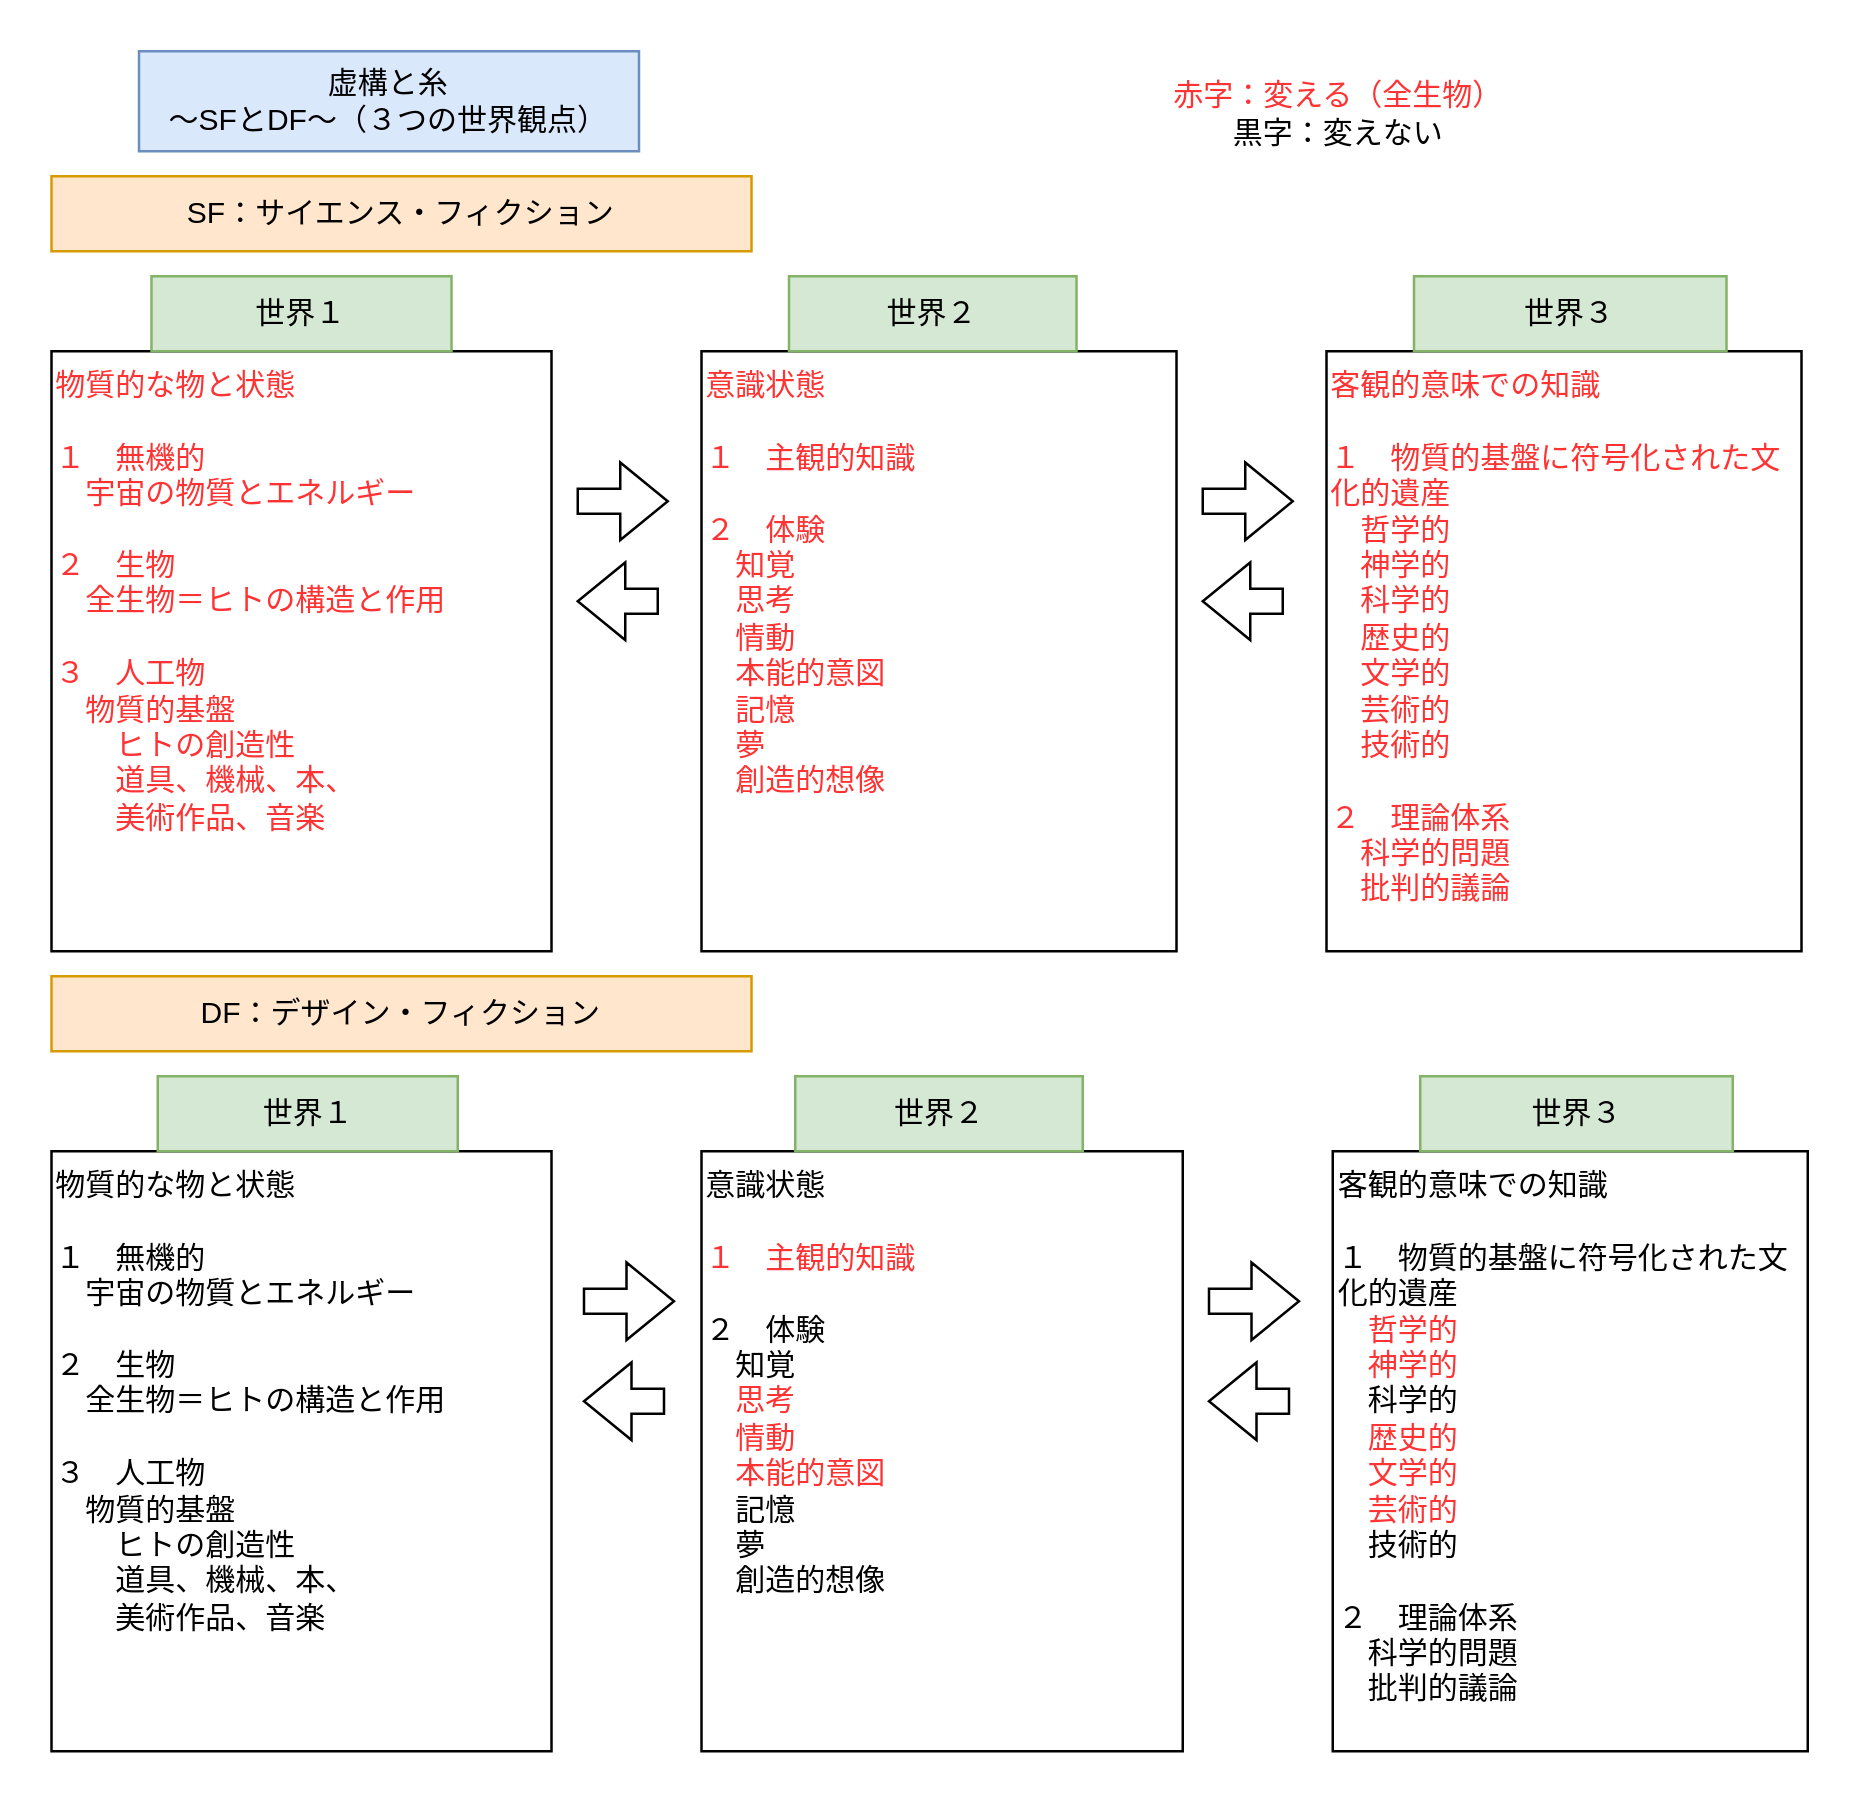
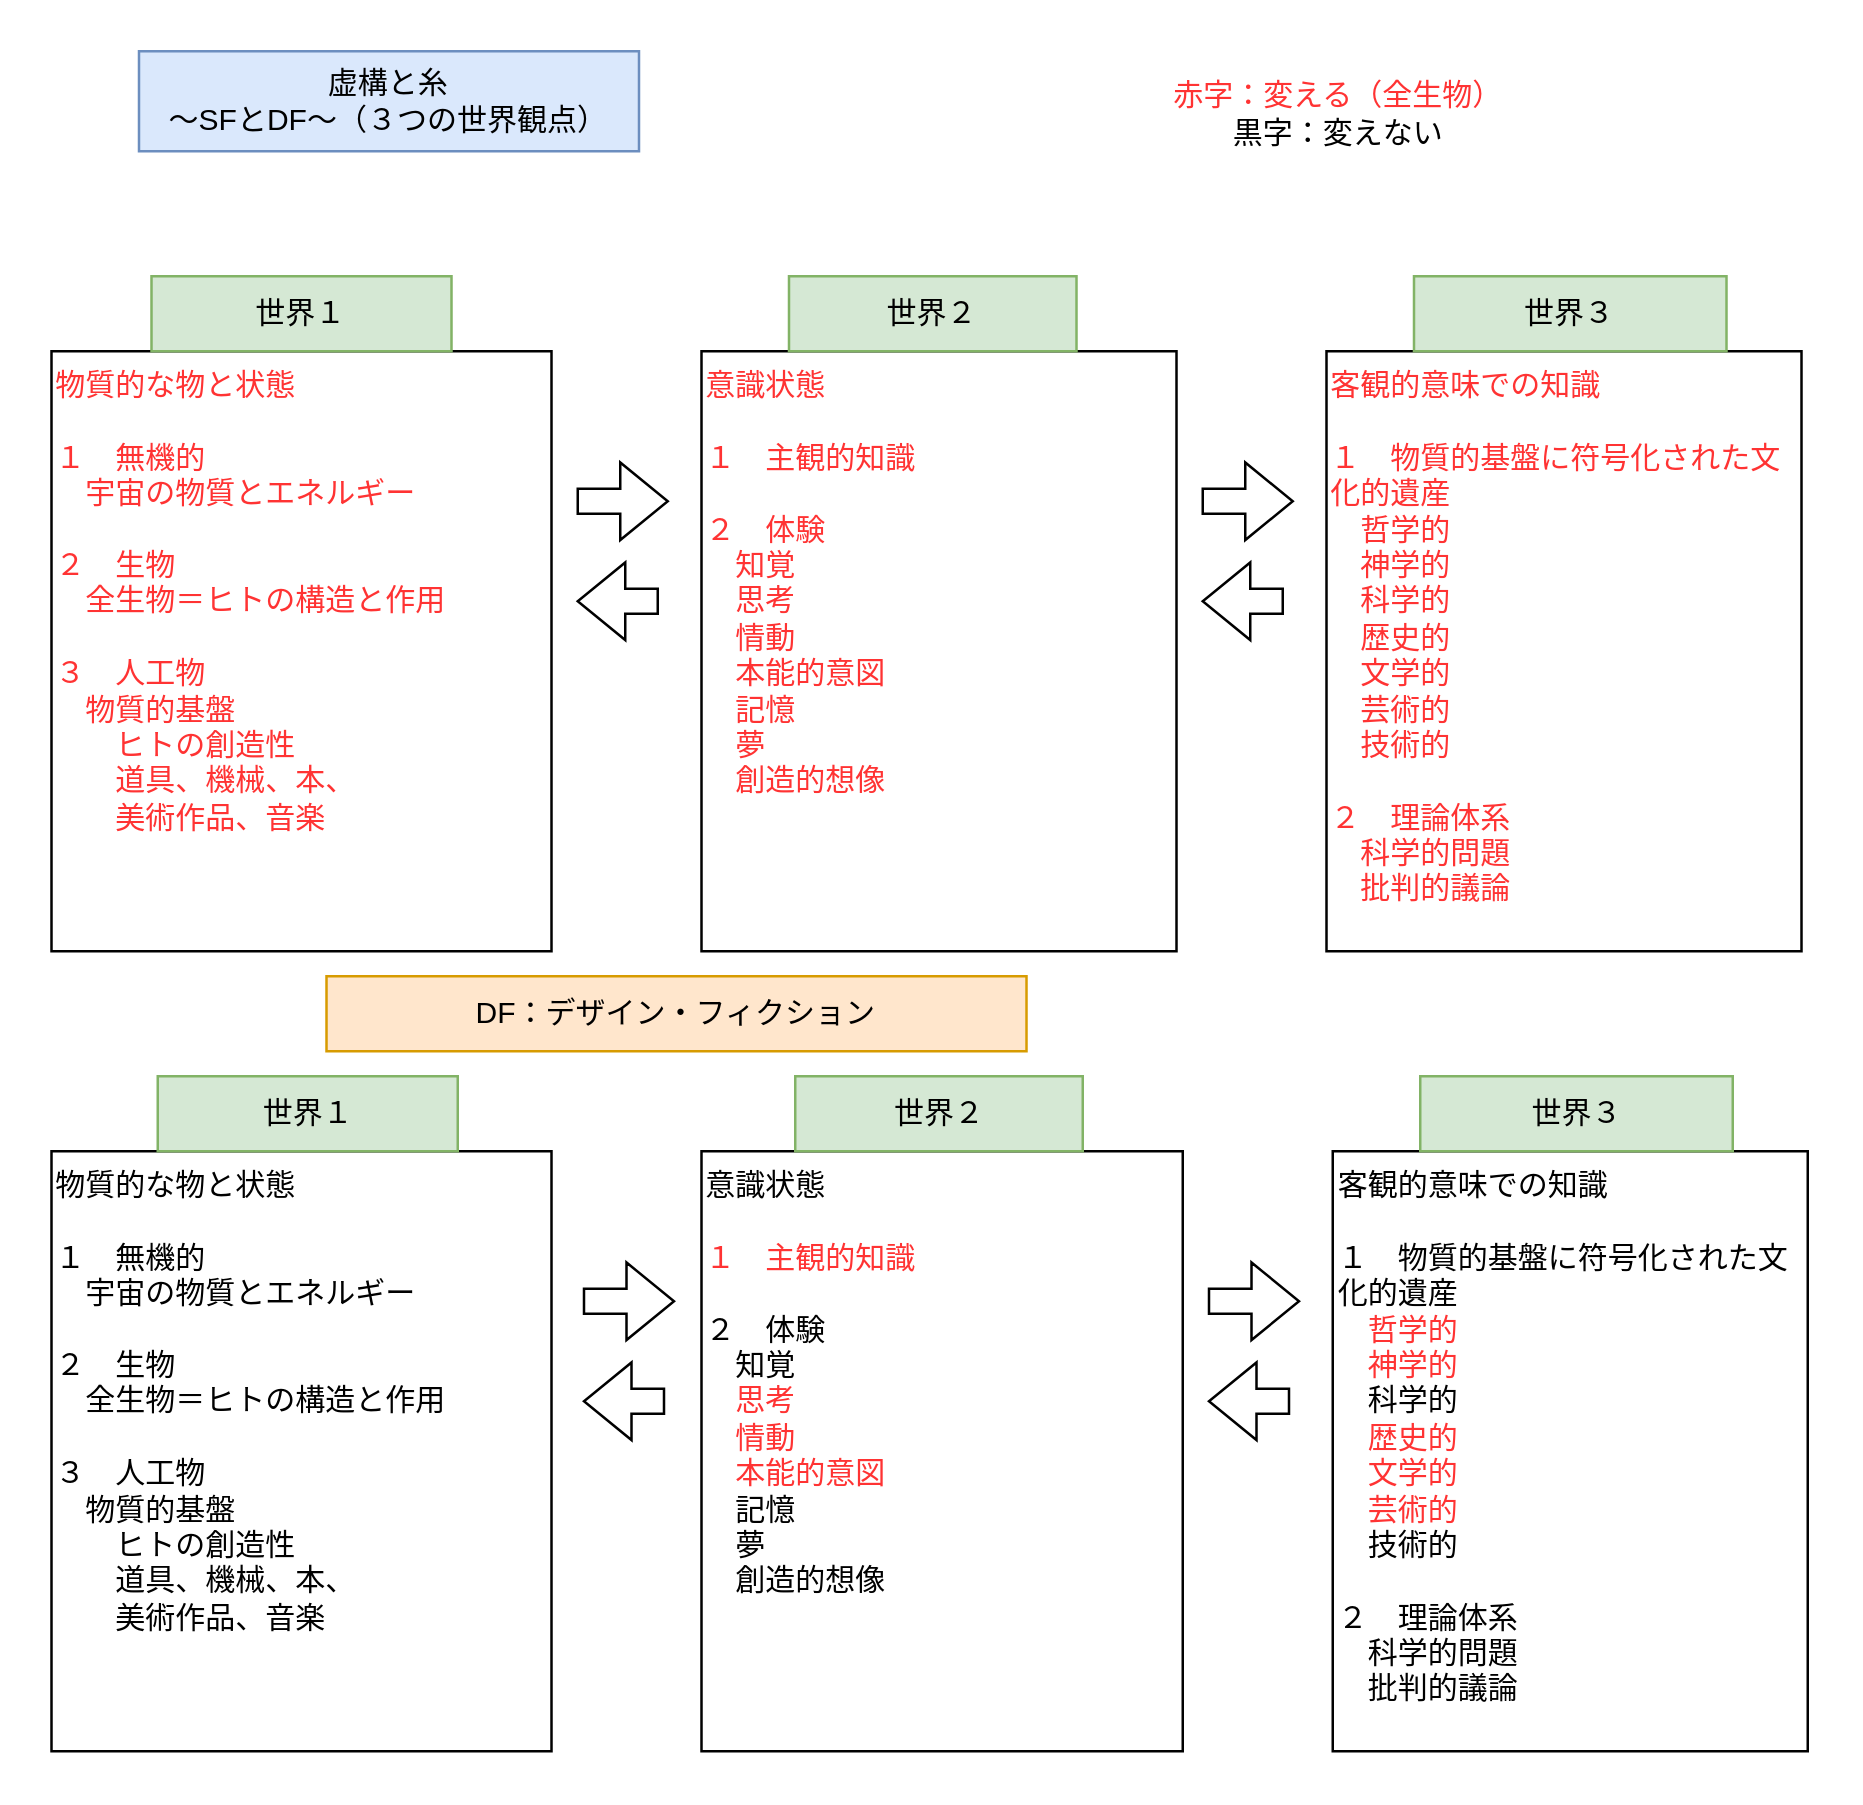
(401, 214) -> none
(401, 1014) -> (676, 1014)
